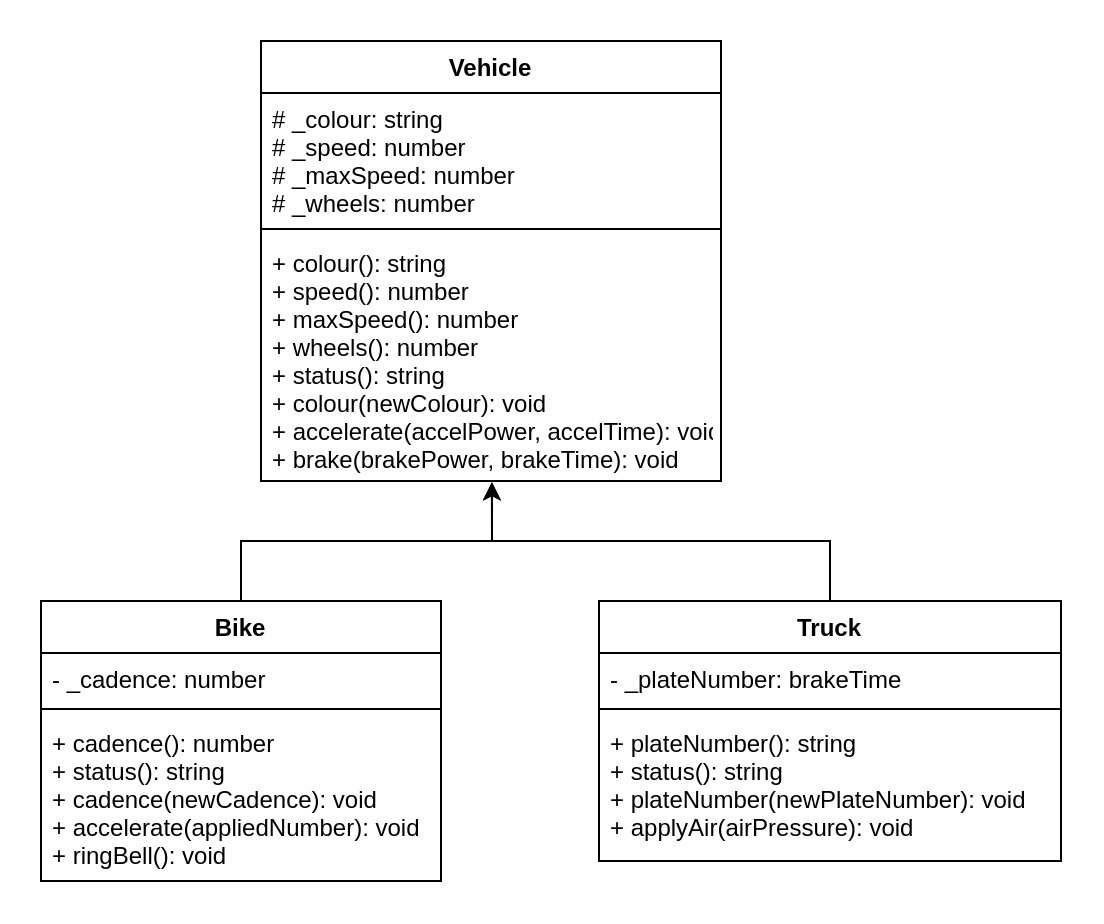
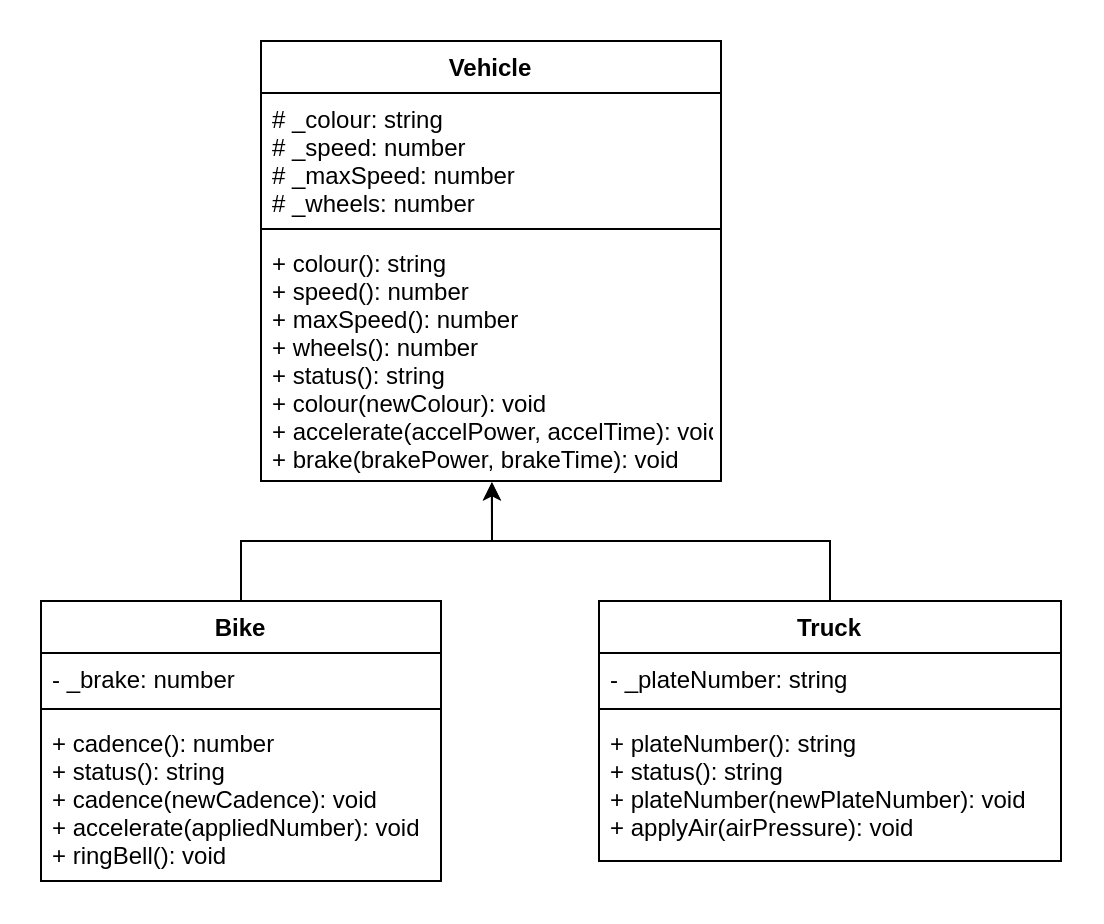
(164, 680) -> (150, 680)
(762, 680) -> (742, 680)
